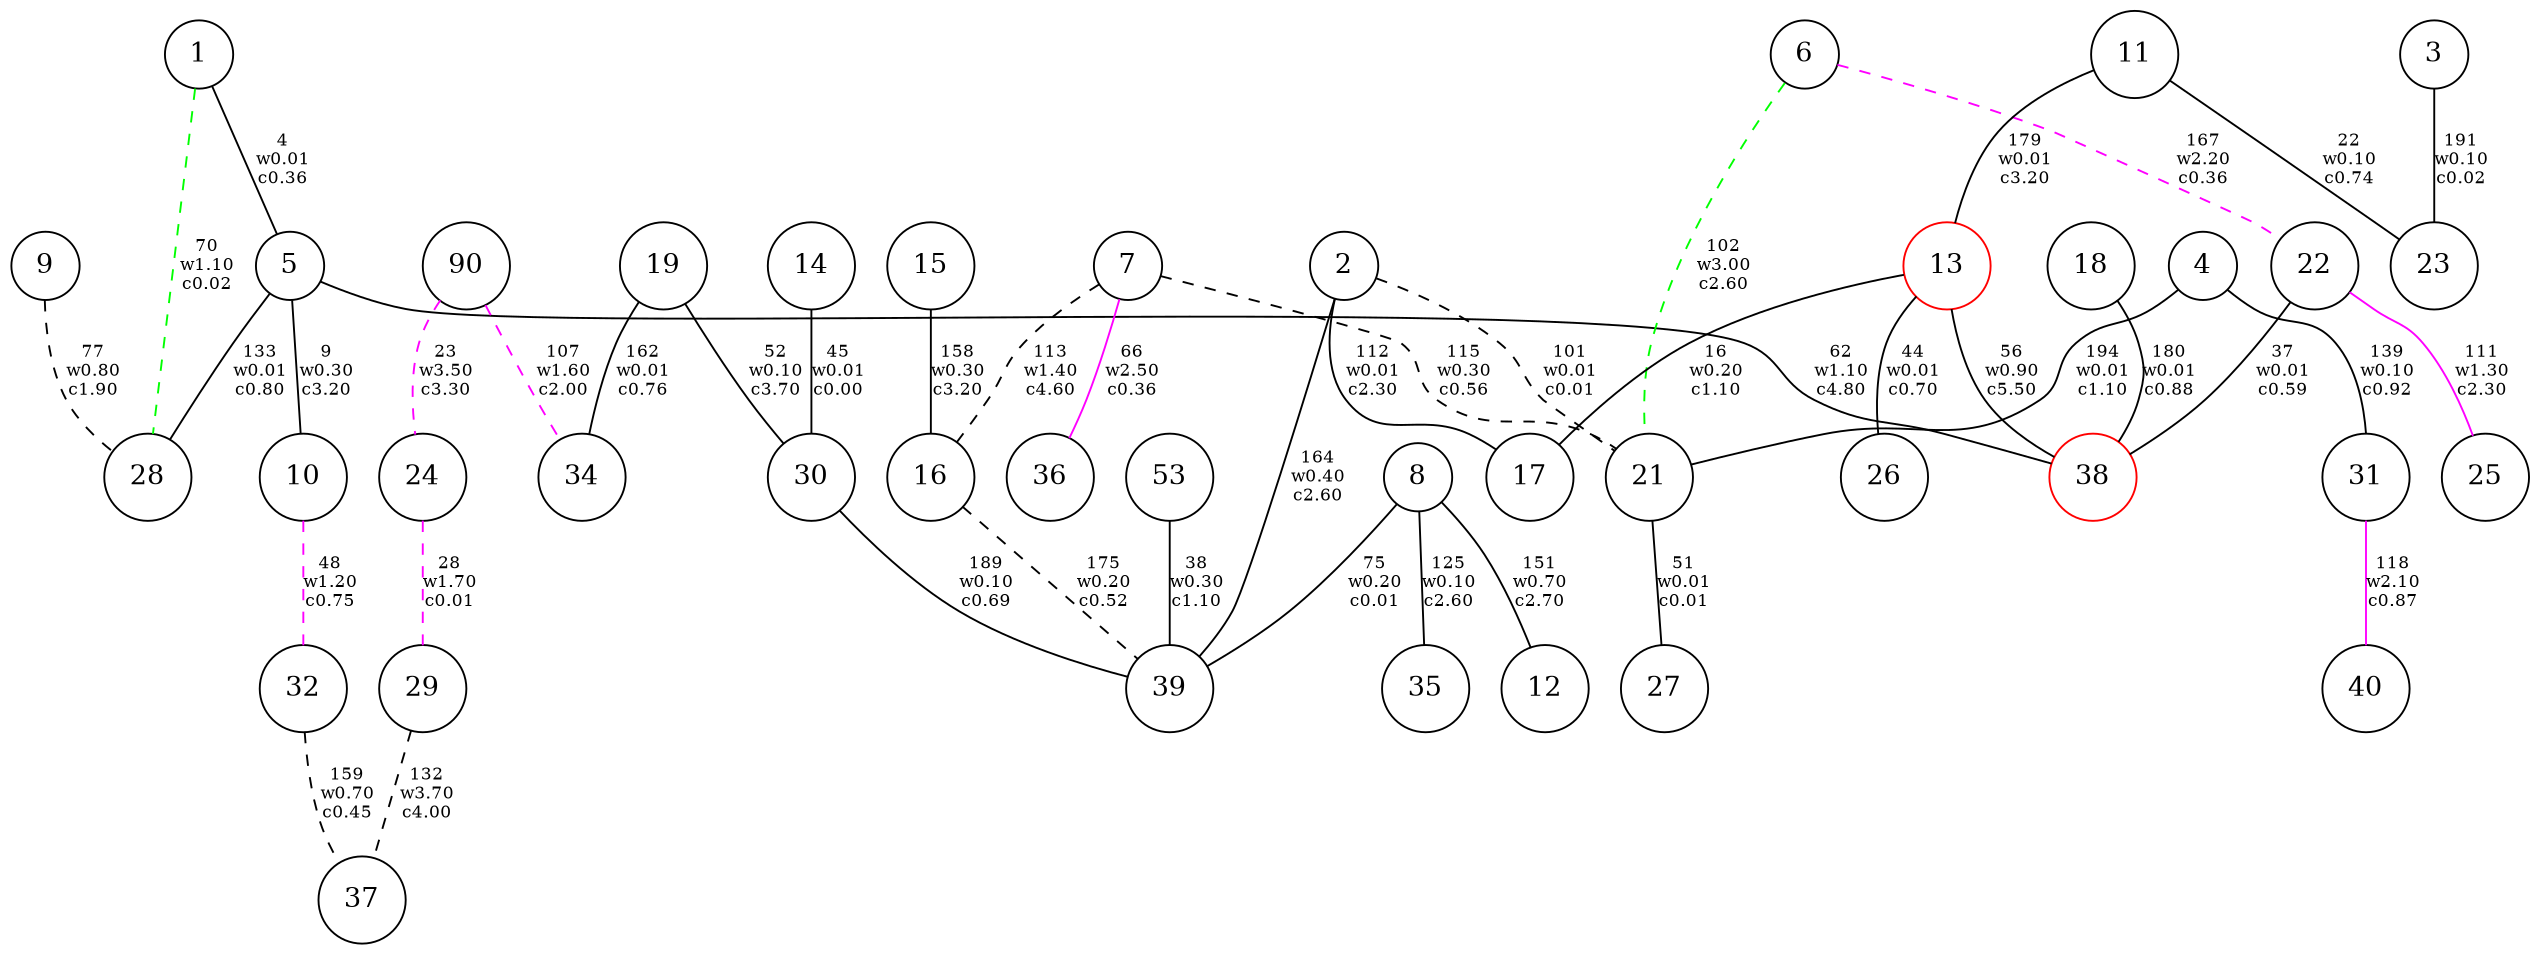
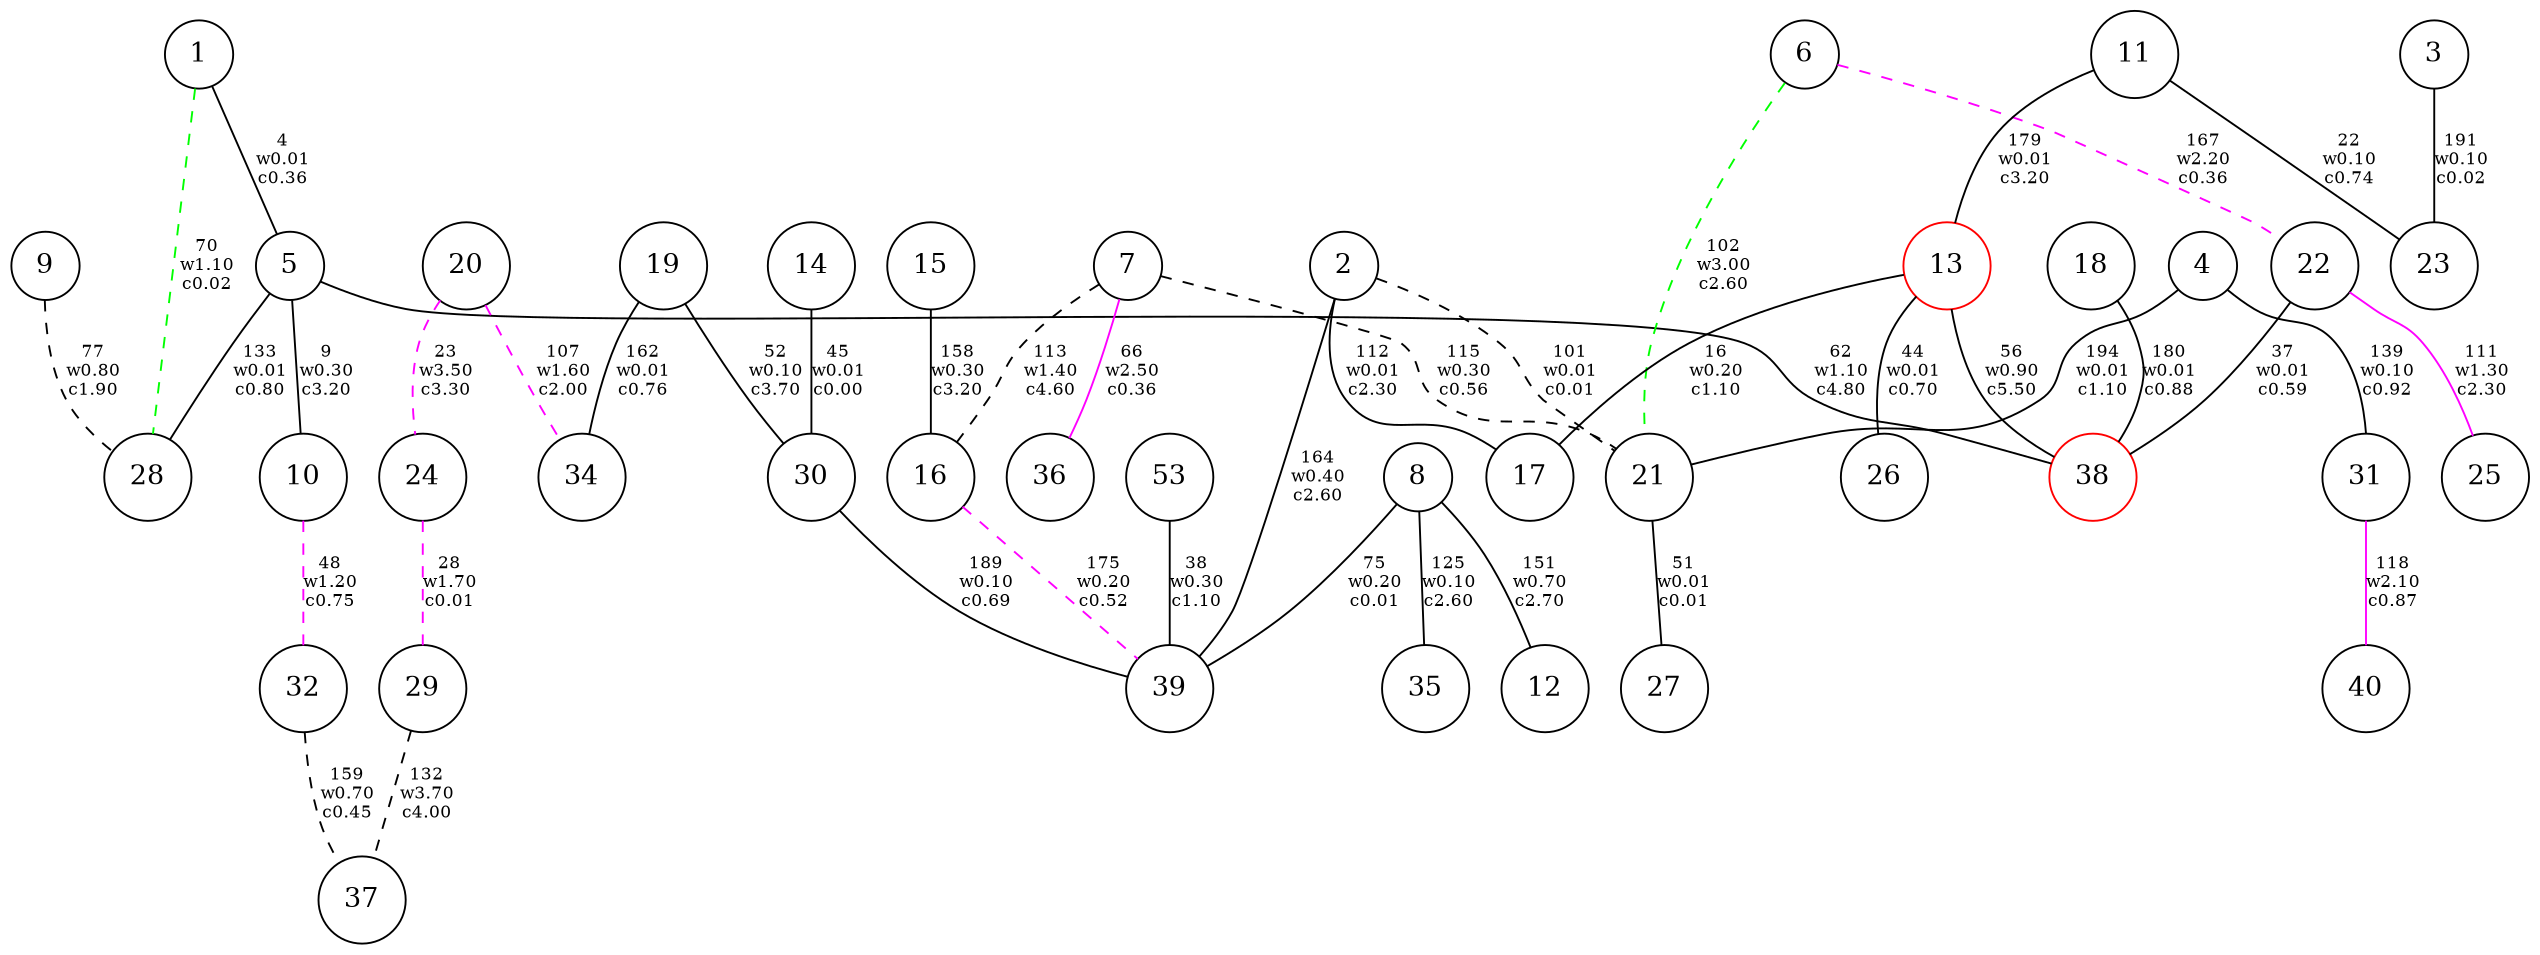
(466, 266) -> (466, 266)
(1050, 583) -> (1050, 583)
